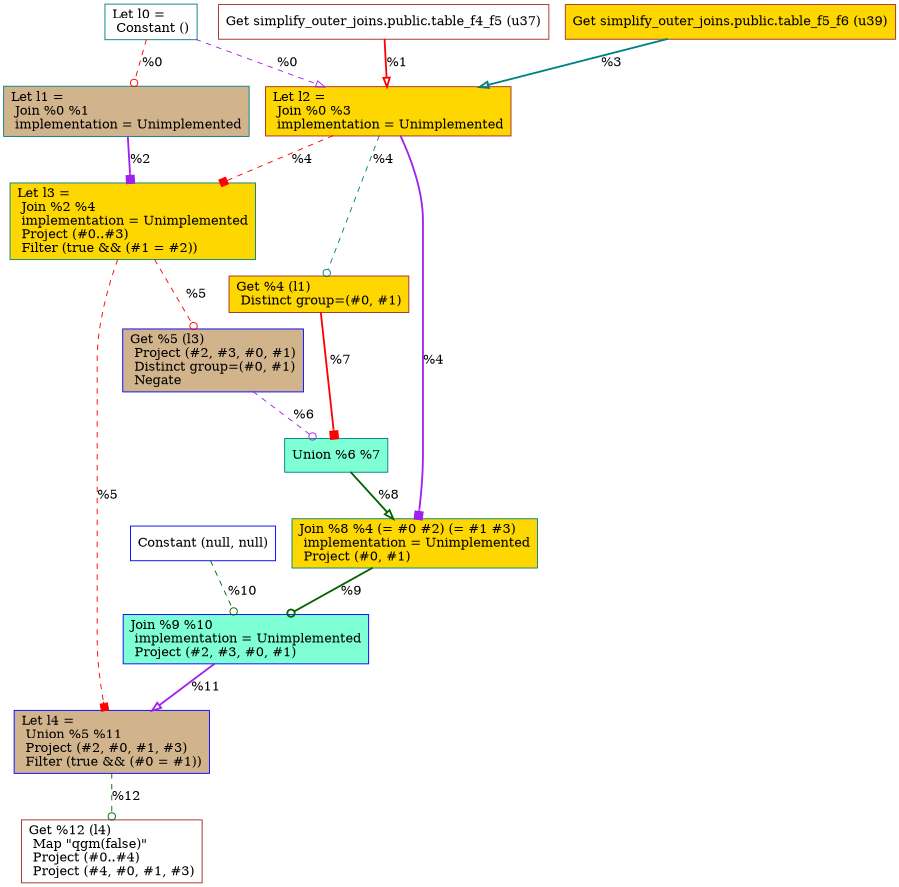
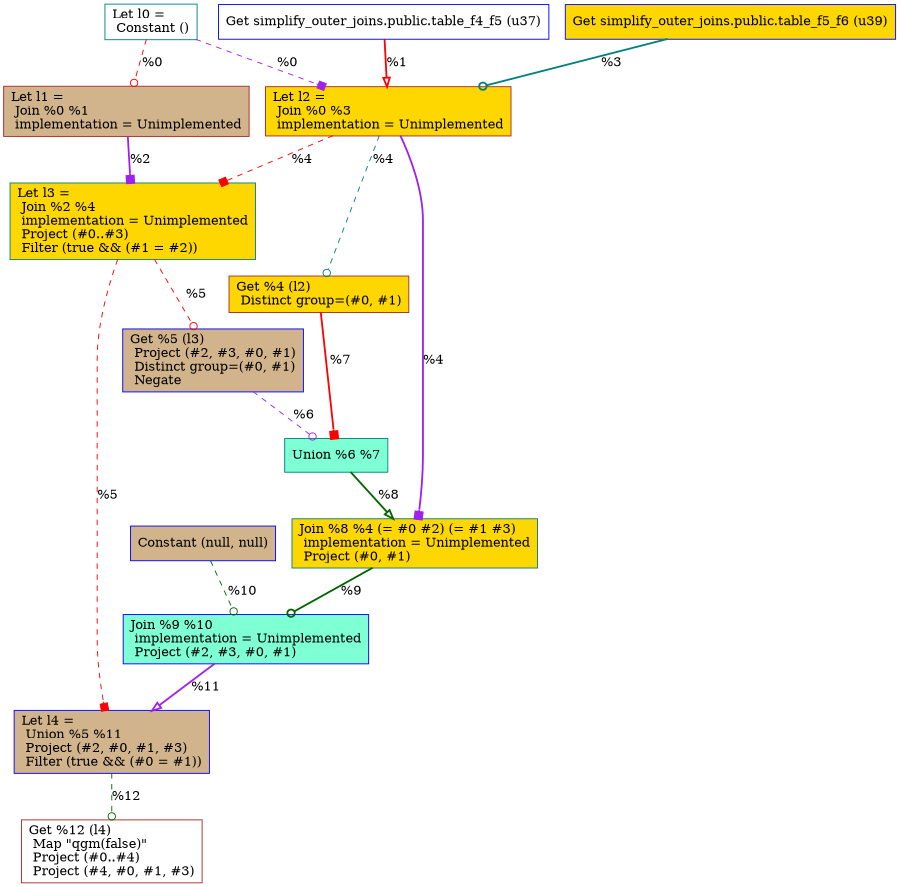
(384, 22) -> (384, 22)
(730, 22) -> (730, 22)
(256, 62) -> (256, 62)
(577, 62) -> (577, 62)
(126, 111) -> (126, 111)
(319, 294) -> (319, 294)
(203, 543) -> (203, 543)
